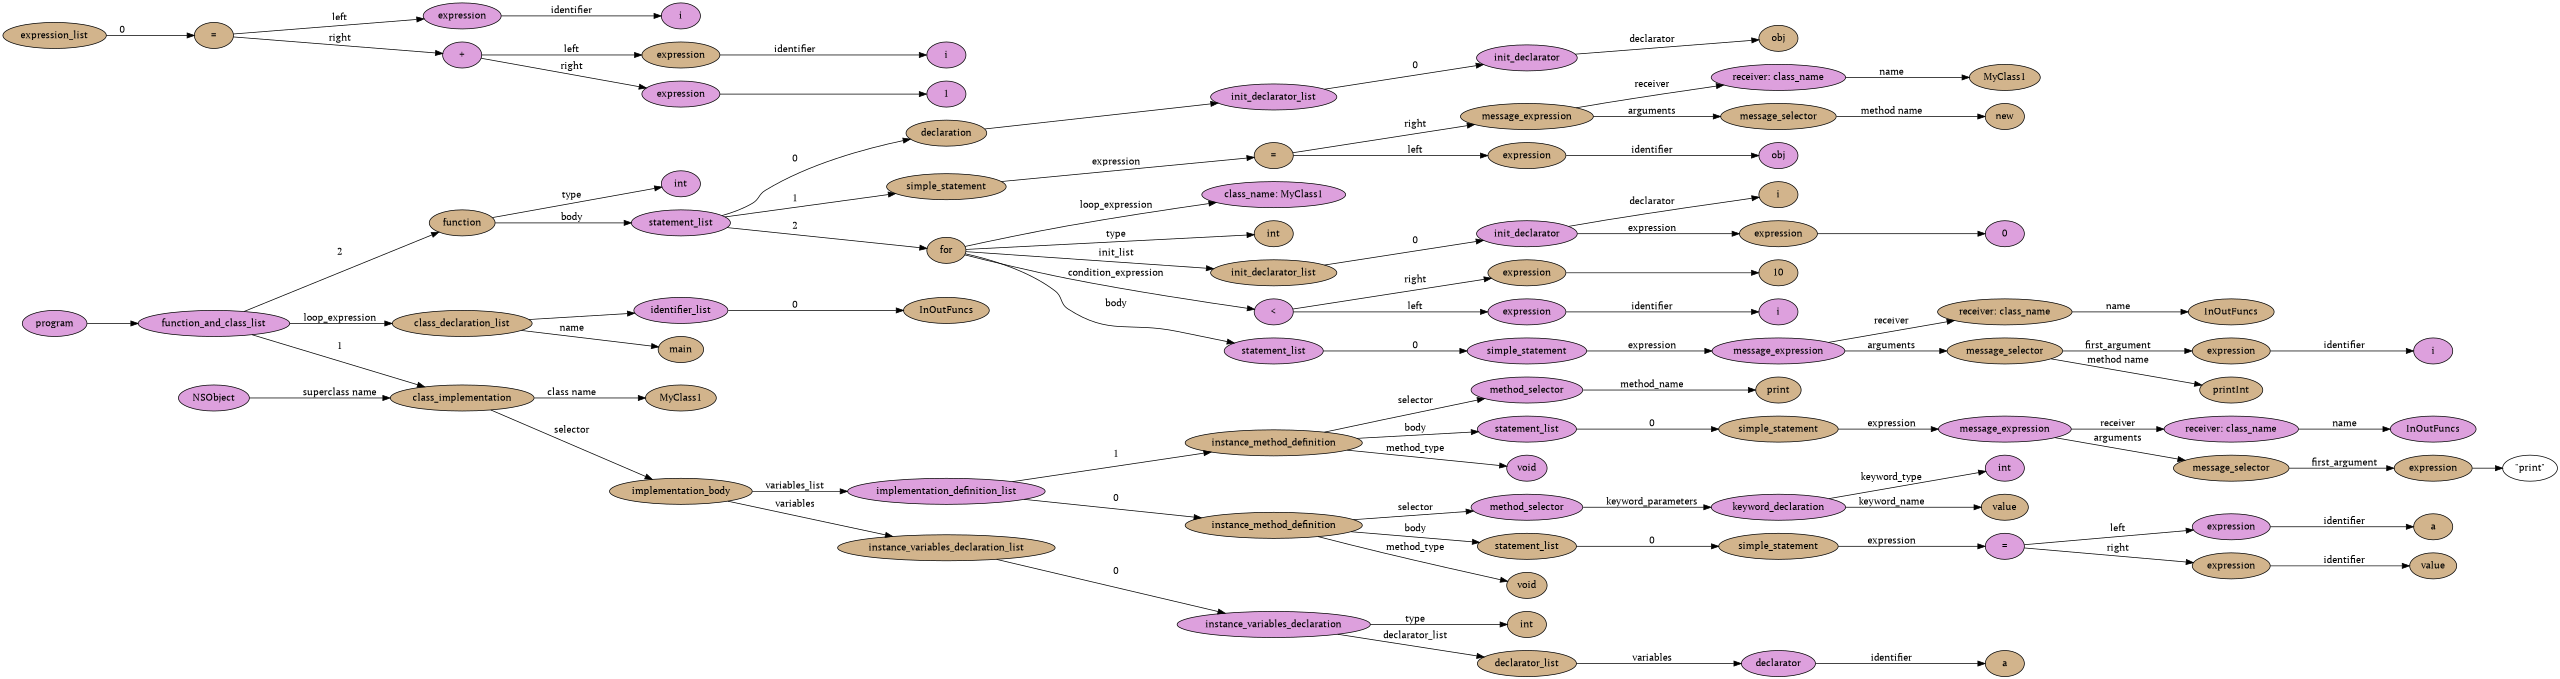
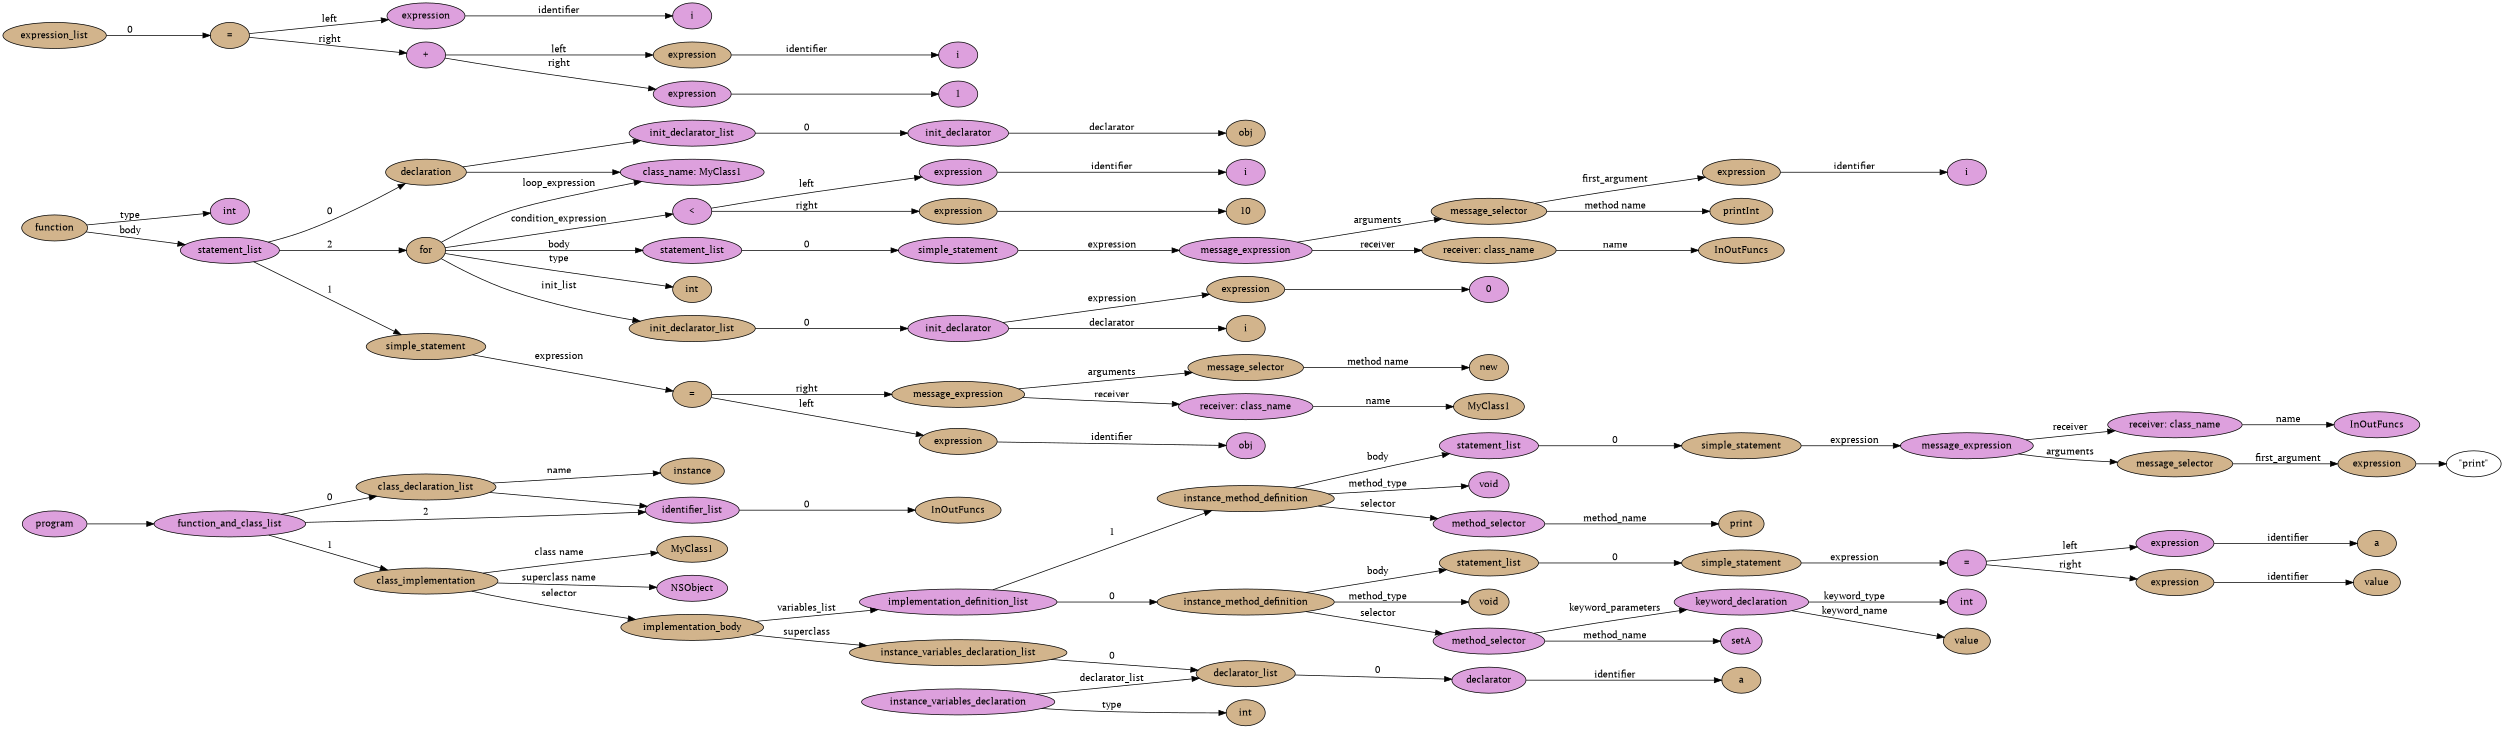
none -> (540, 172)
(338, 273) -> (472, 518)
(340, 318) -> (330, 497)
(681, 350) -> (692, 471)
(316, 398) -> (573, 585)
(795, 504) -> (807, 632)
(1107, 585) -> (1121, 665)
none -> (1741, 641)
(1652, 658) -> (1378, 670)
